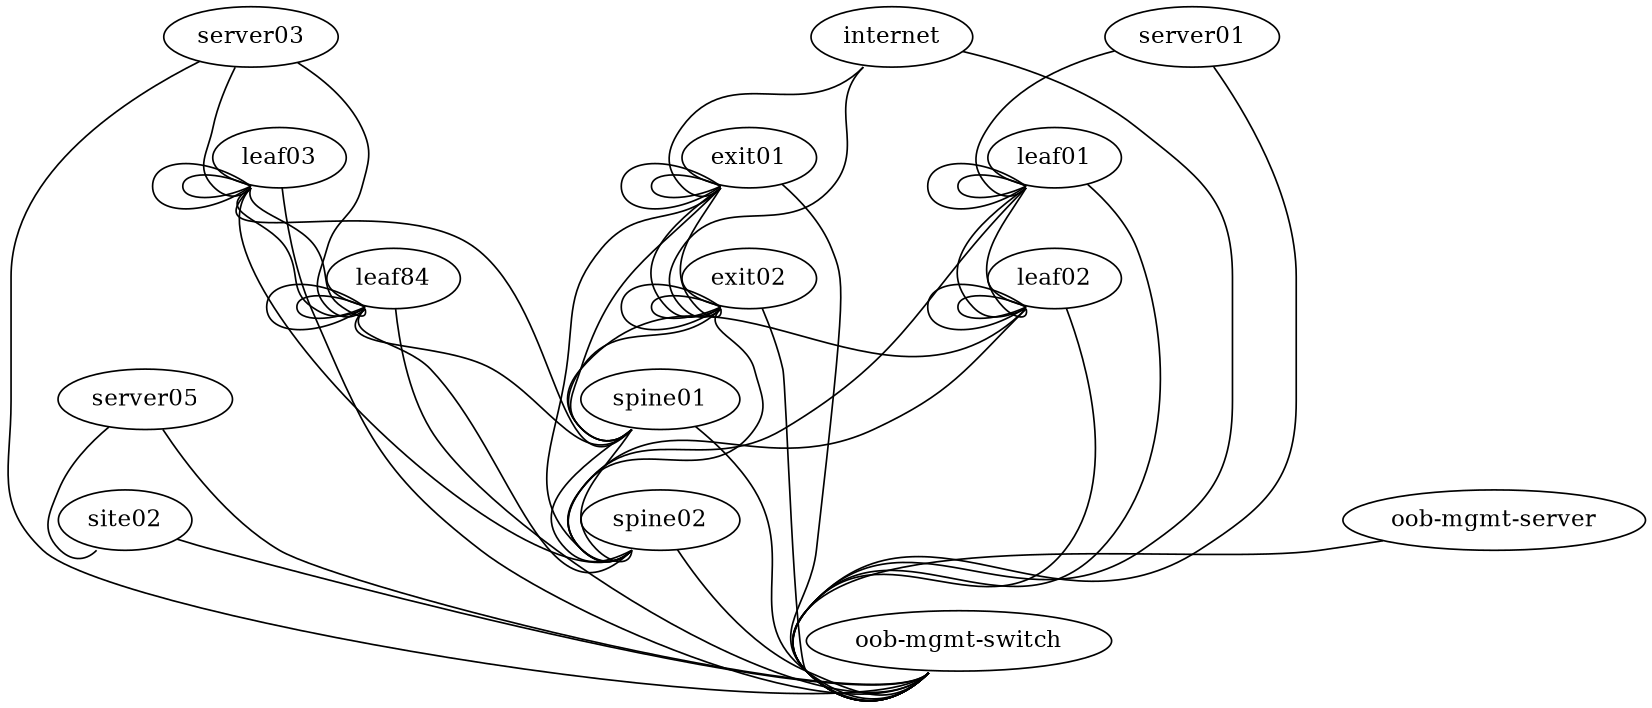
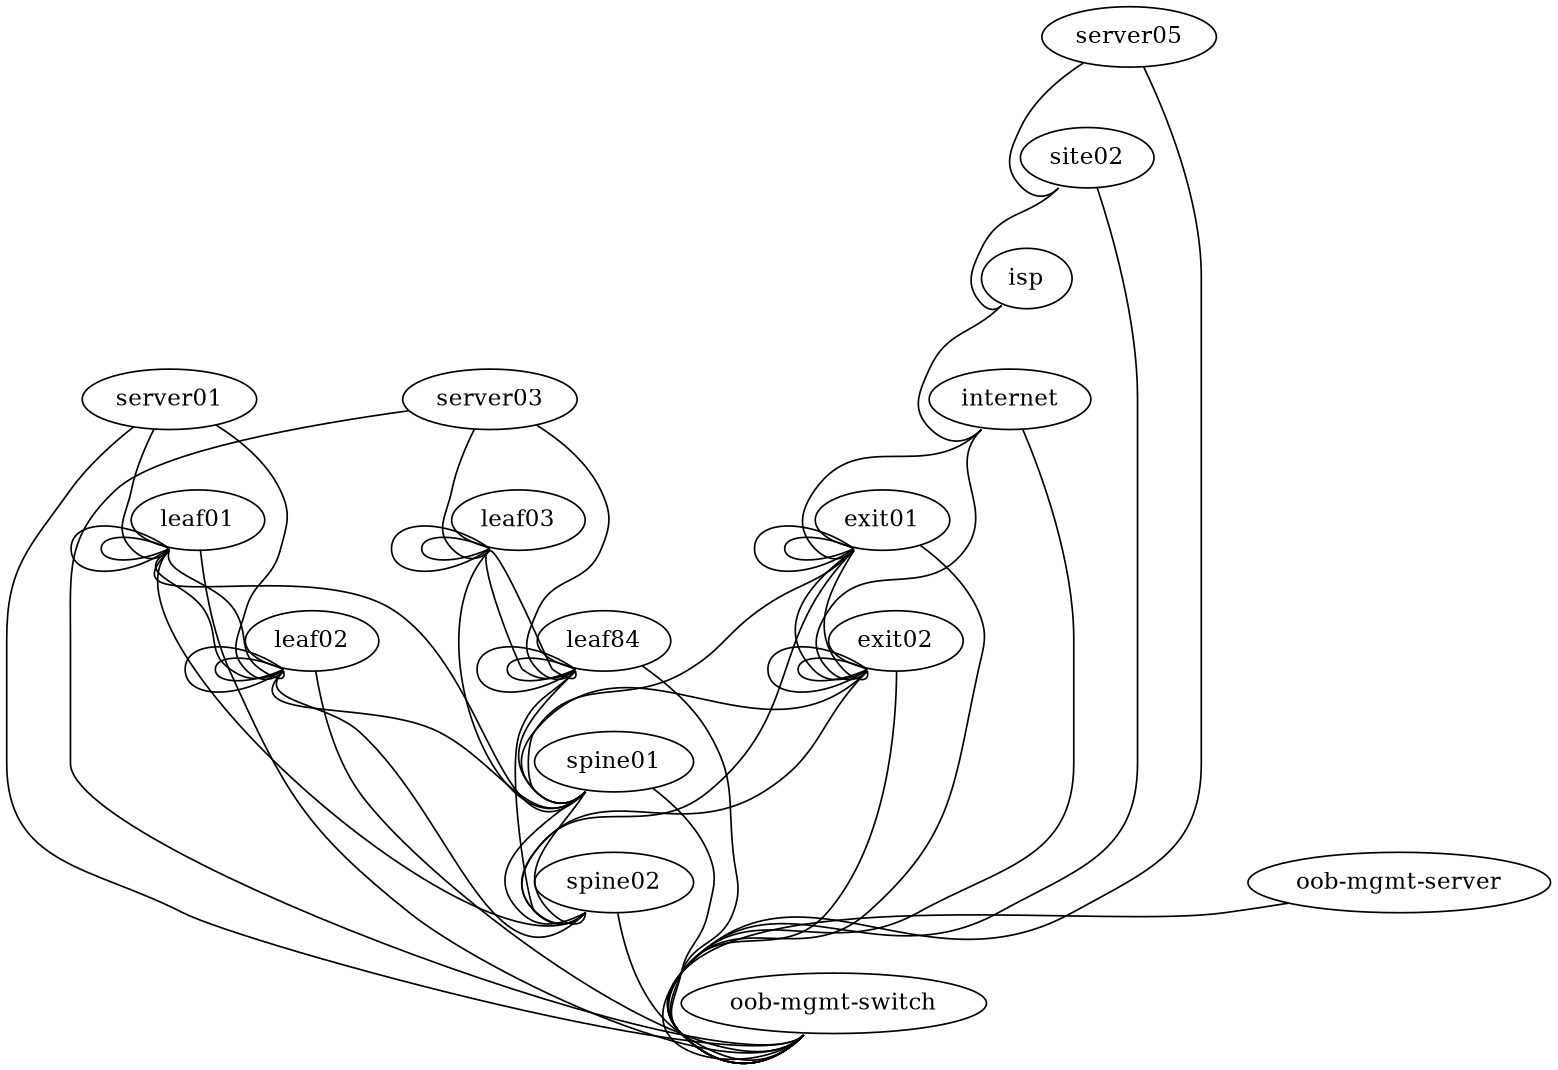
none -> (1027, 279)
(392, 442) -> none
none -> (277, 561)
(505, 566) -> none
none -> (404, 619)
